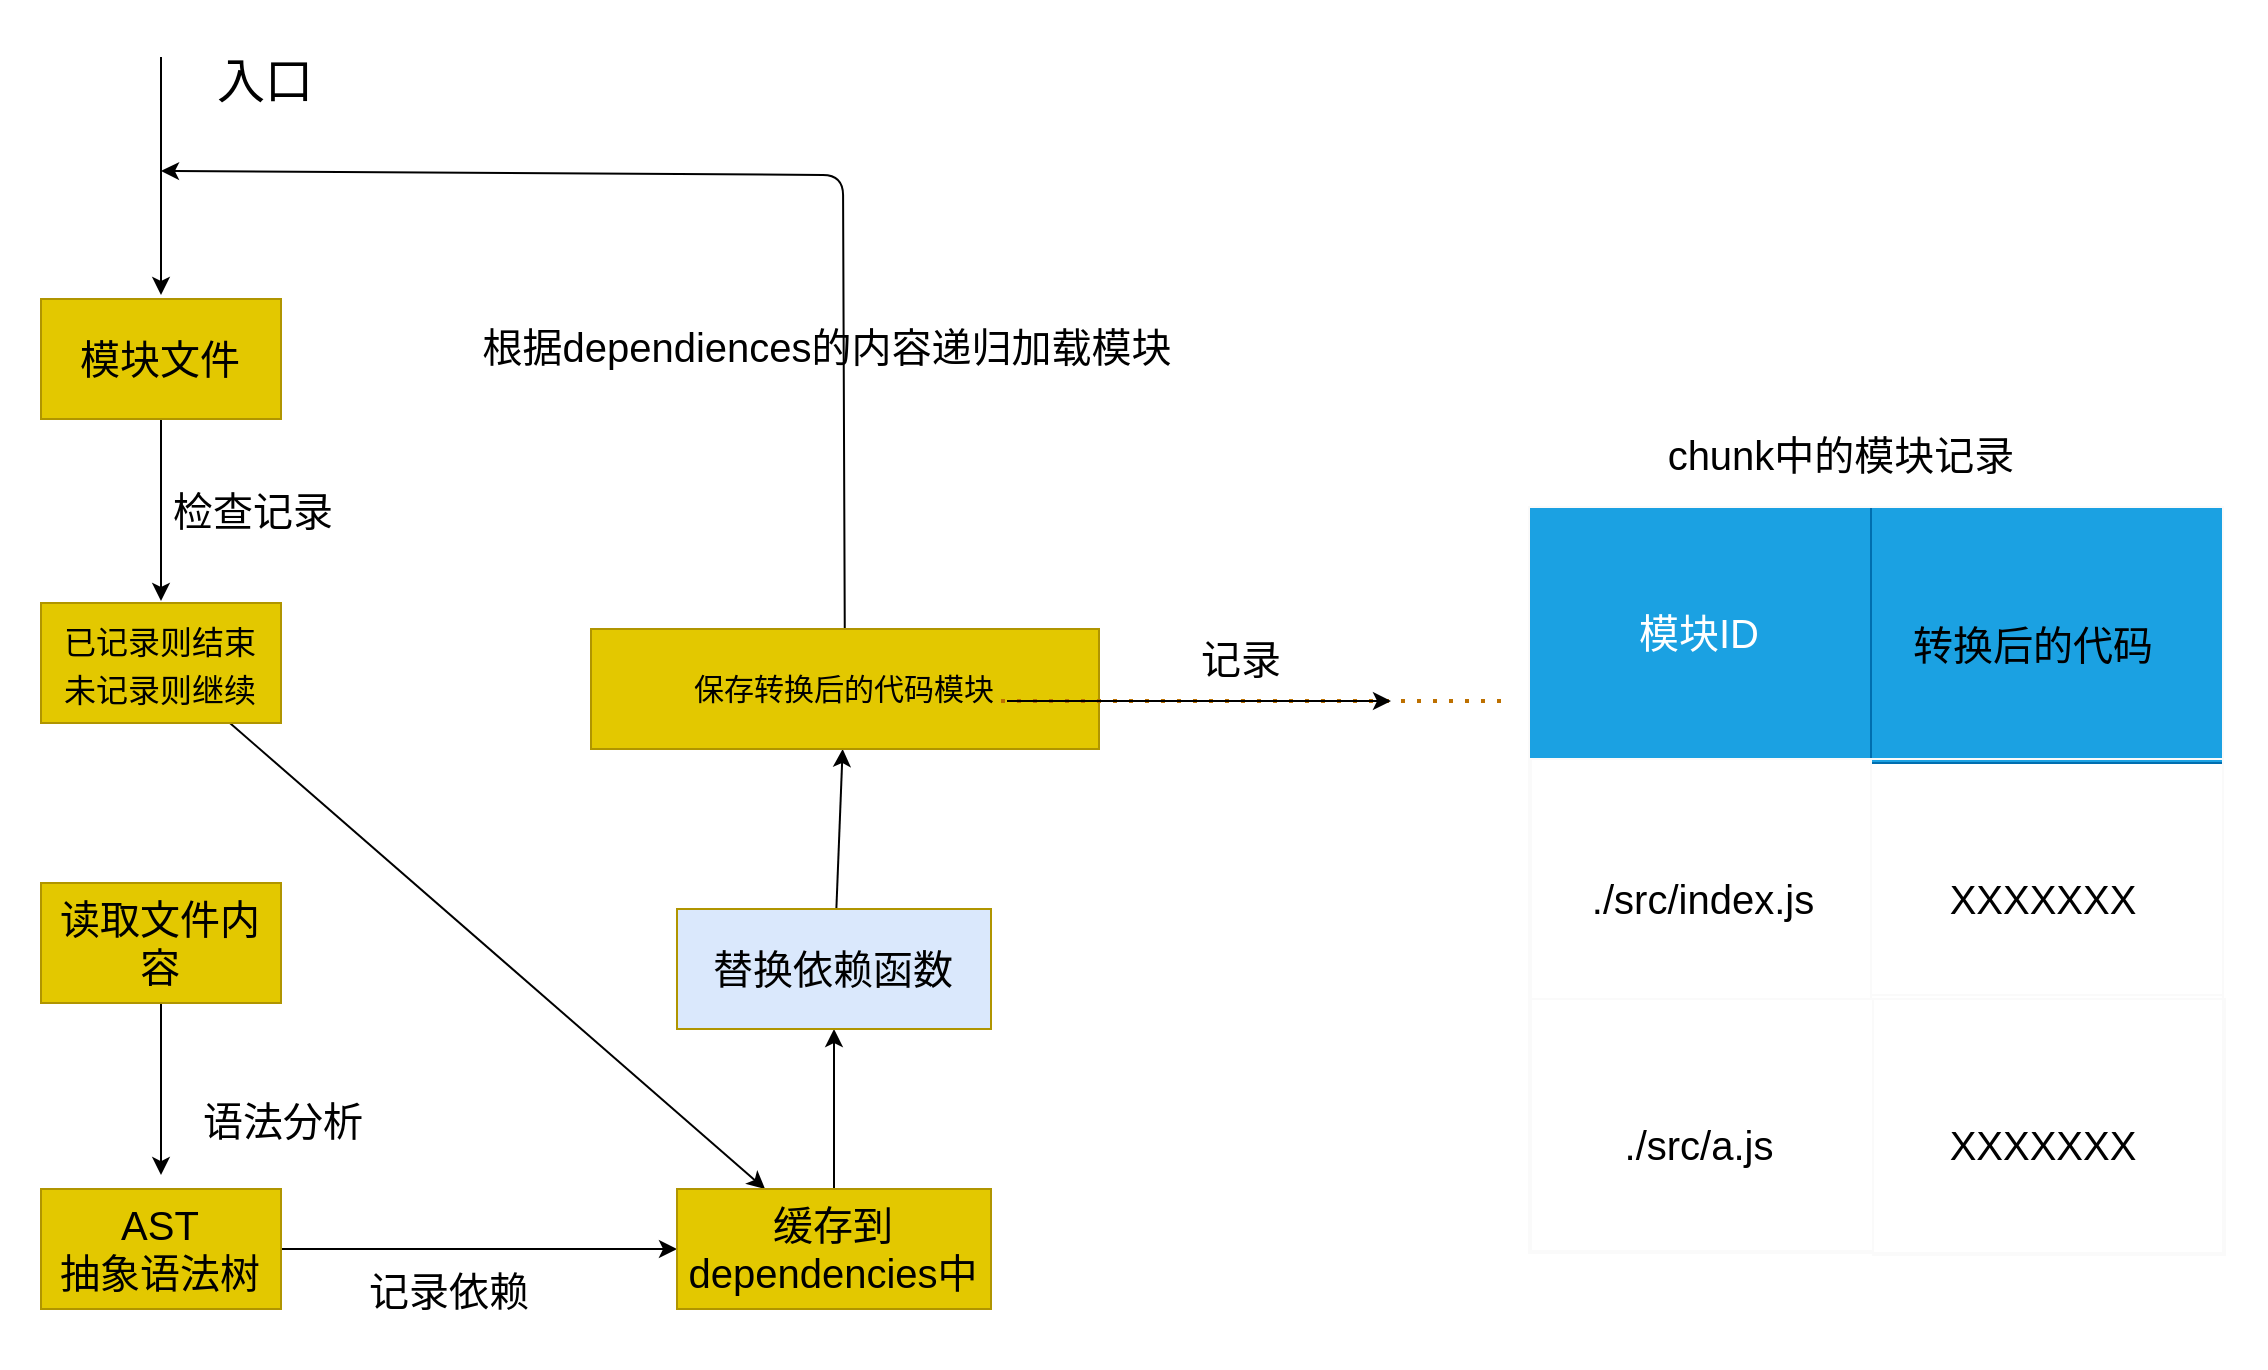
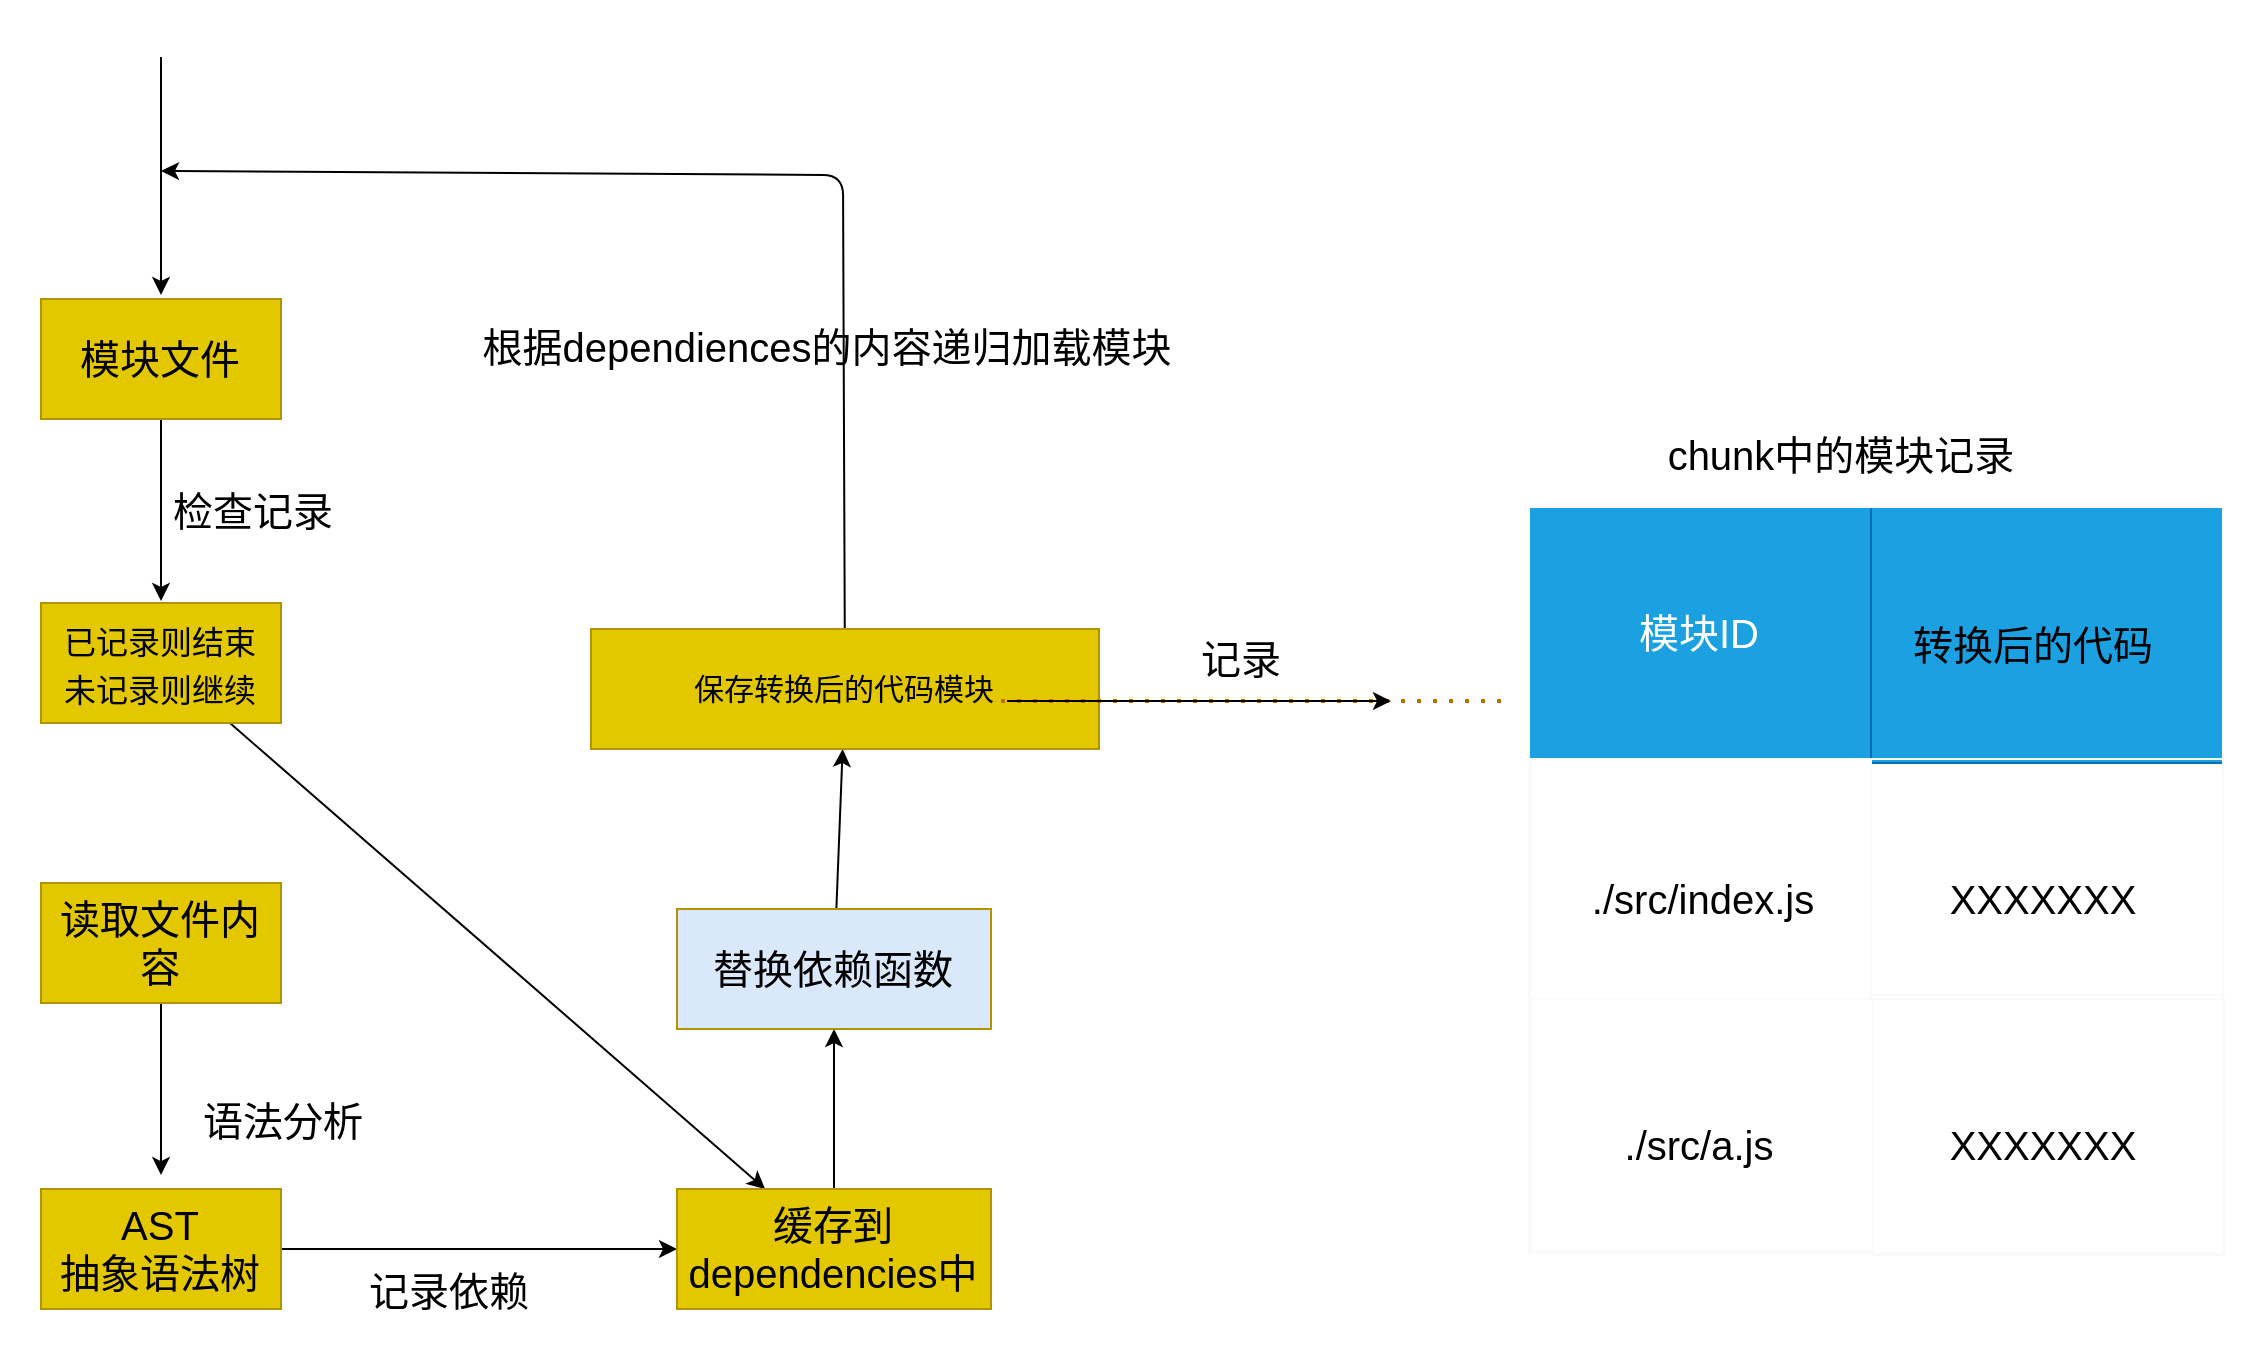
(265, 82) -> none
